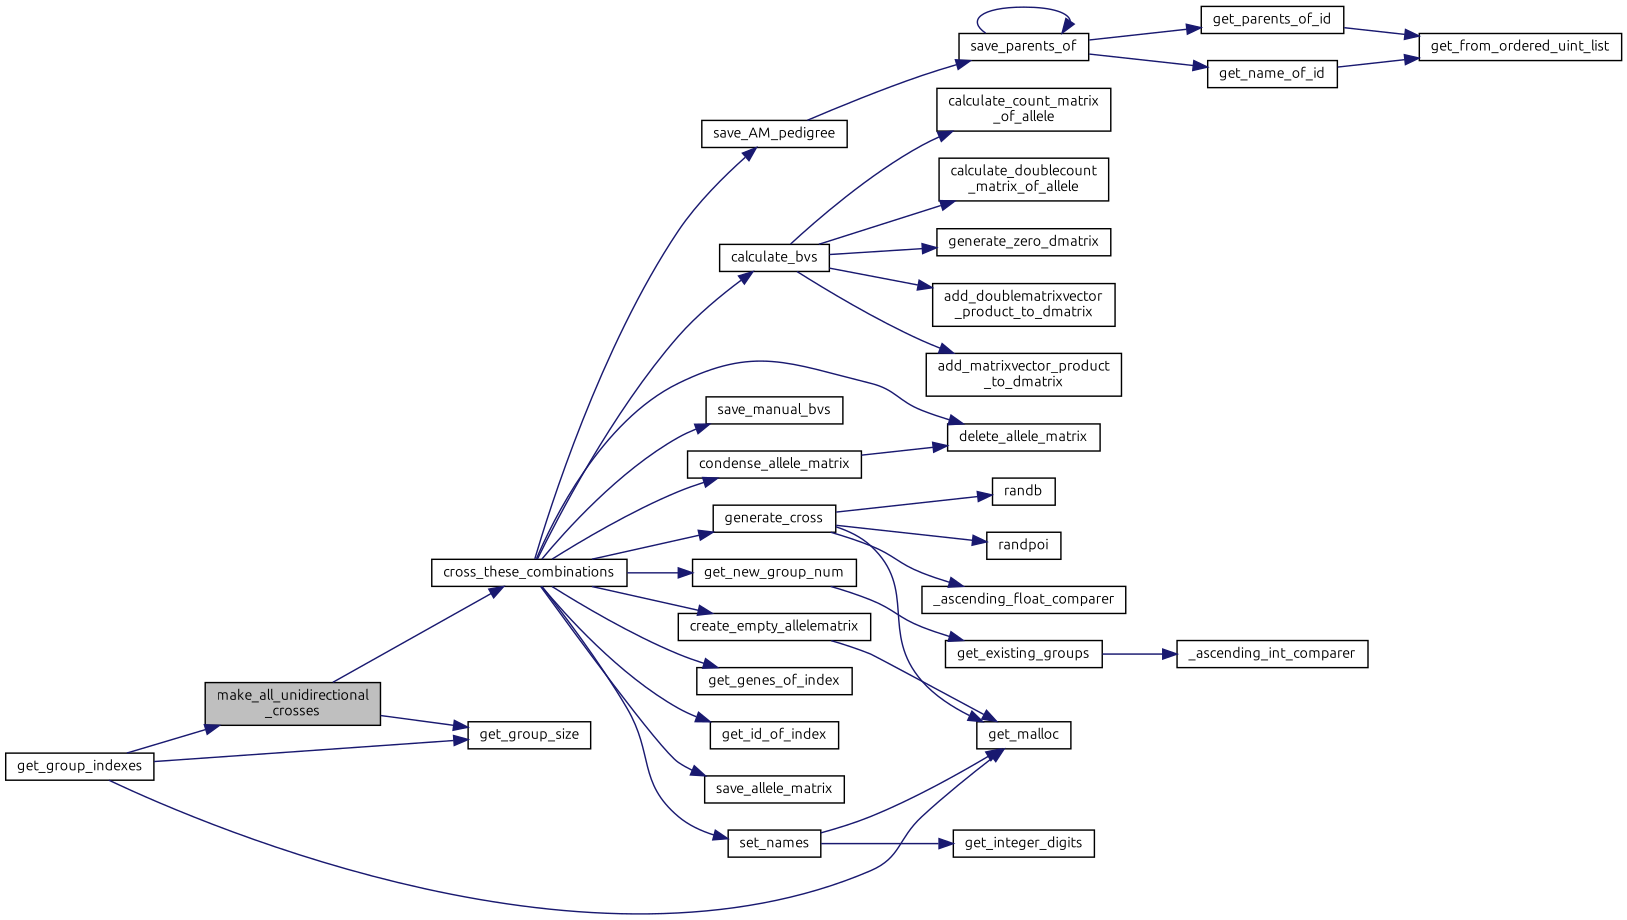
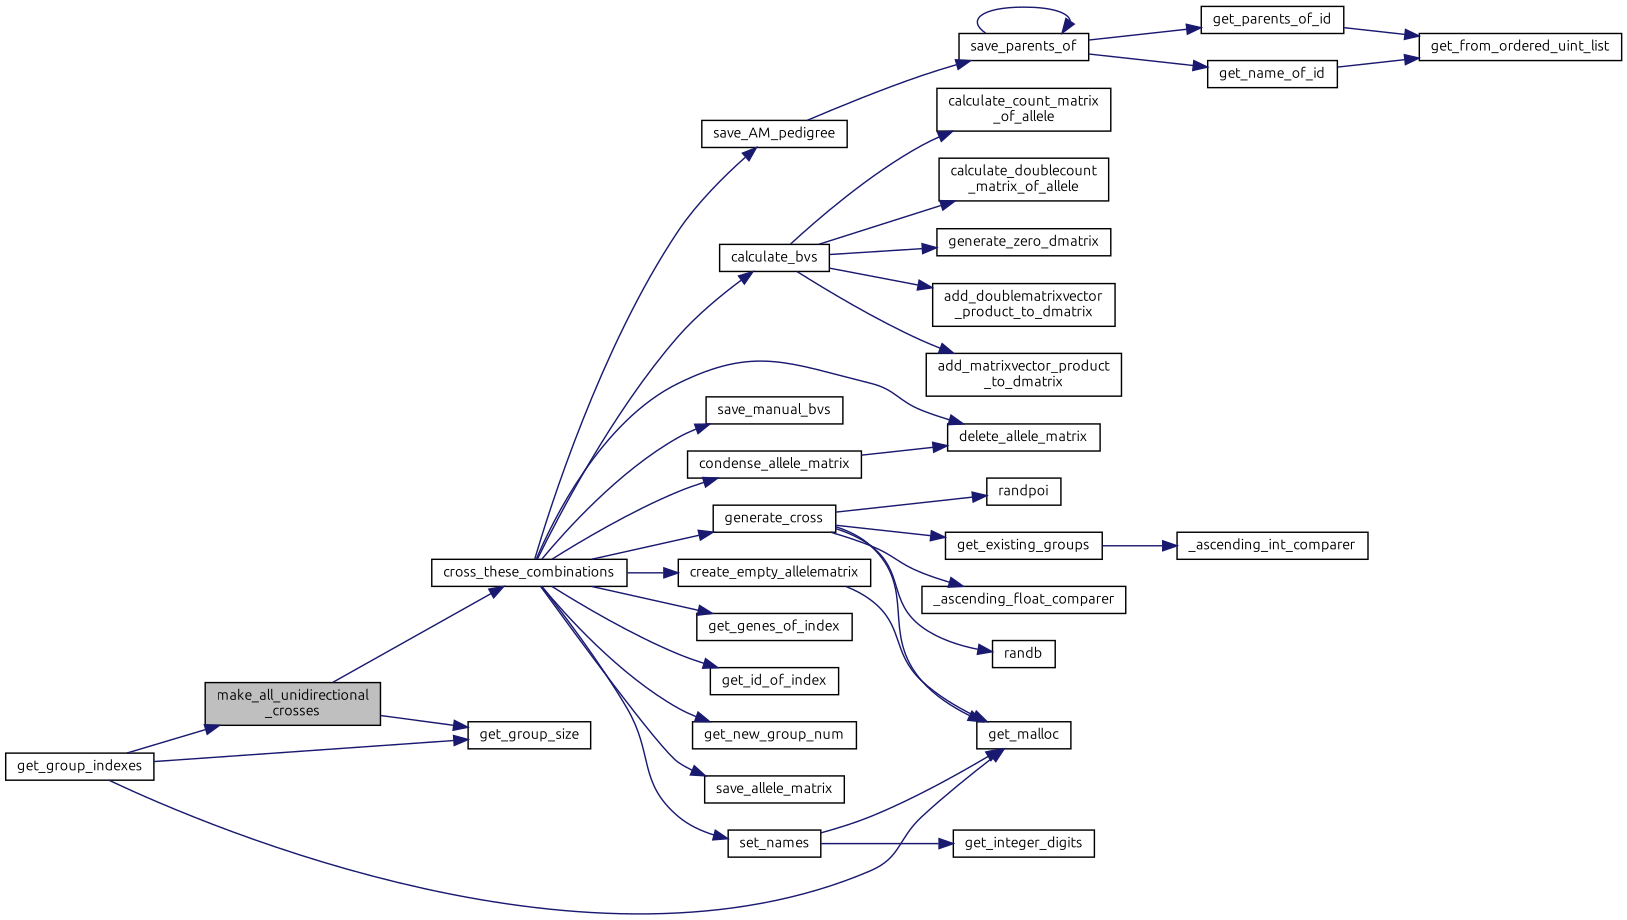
(888, 608) -> (883, 531)
